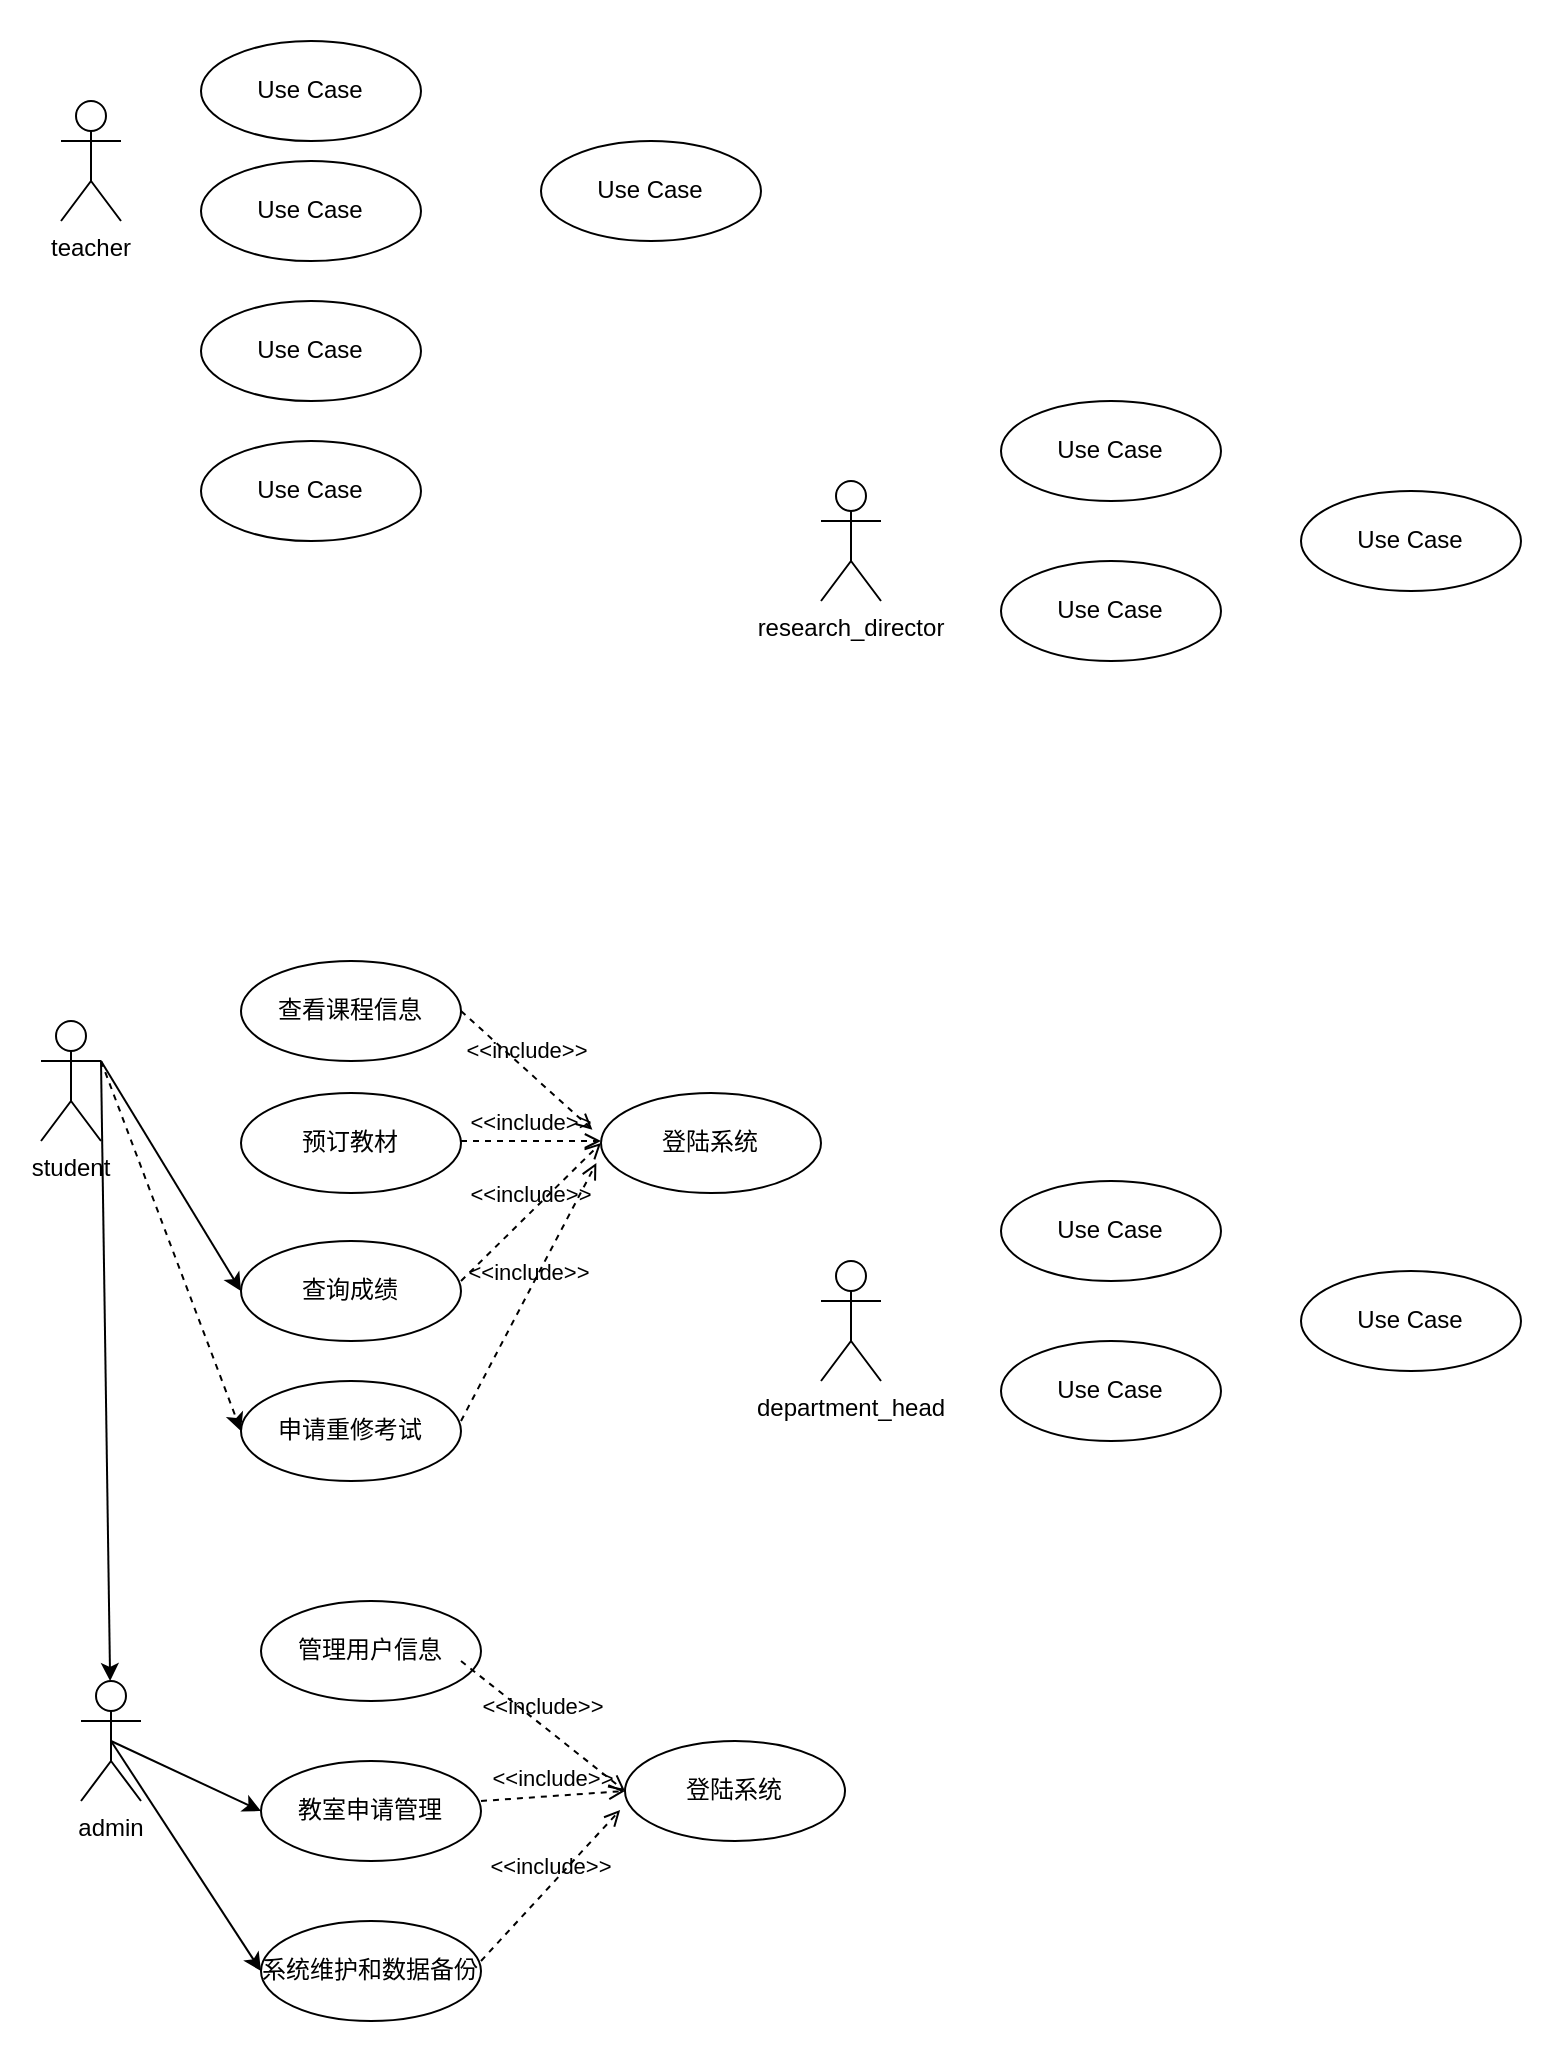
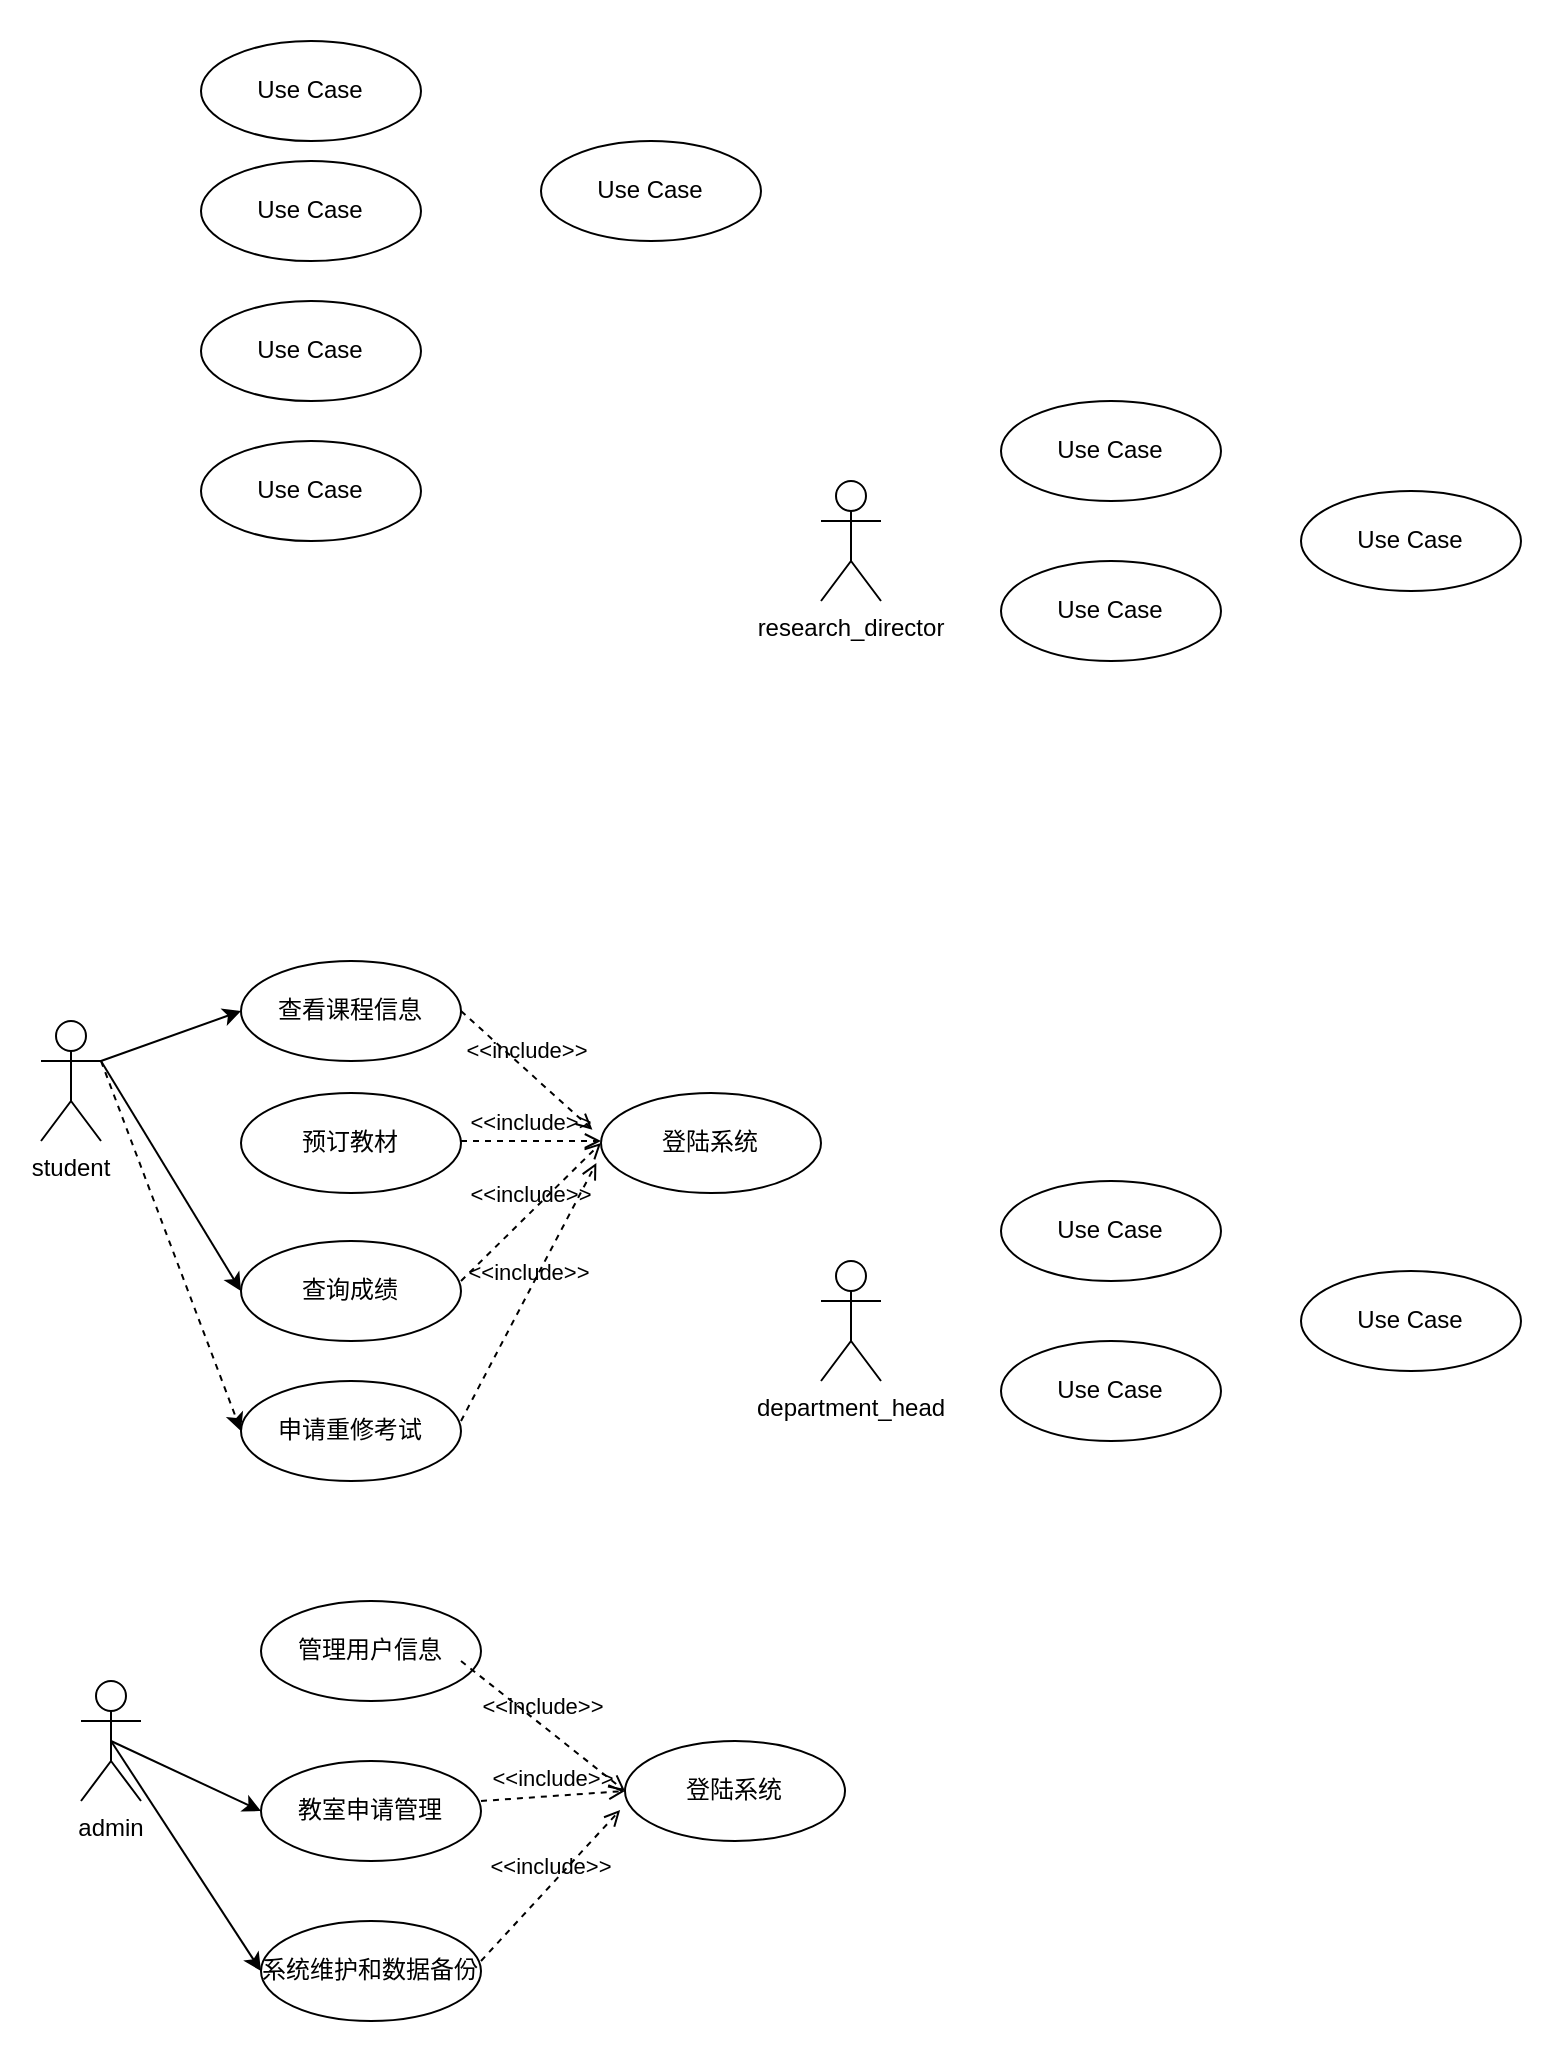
(91, 161) -> none
(106, 1368) -> (167, 1037)
